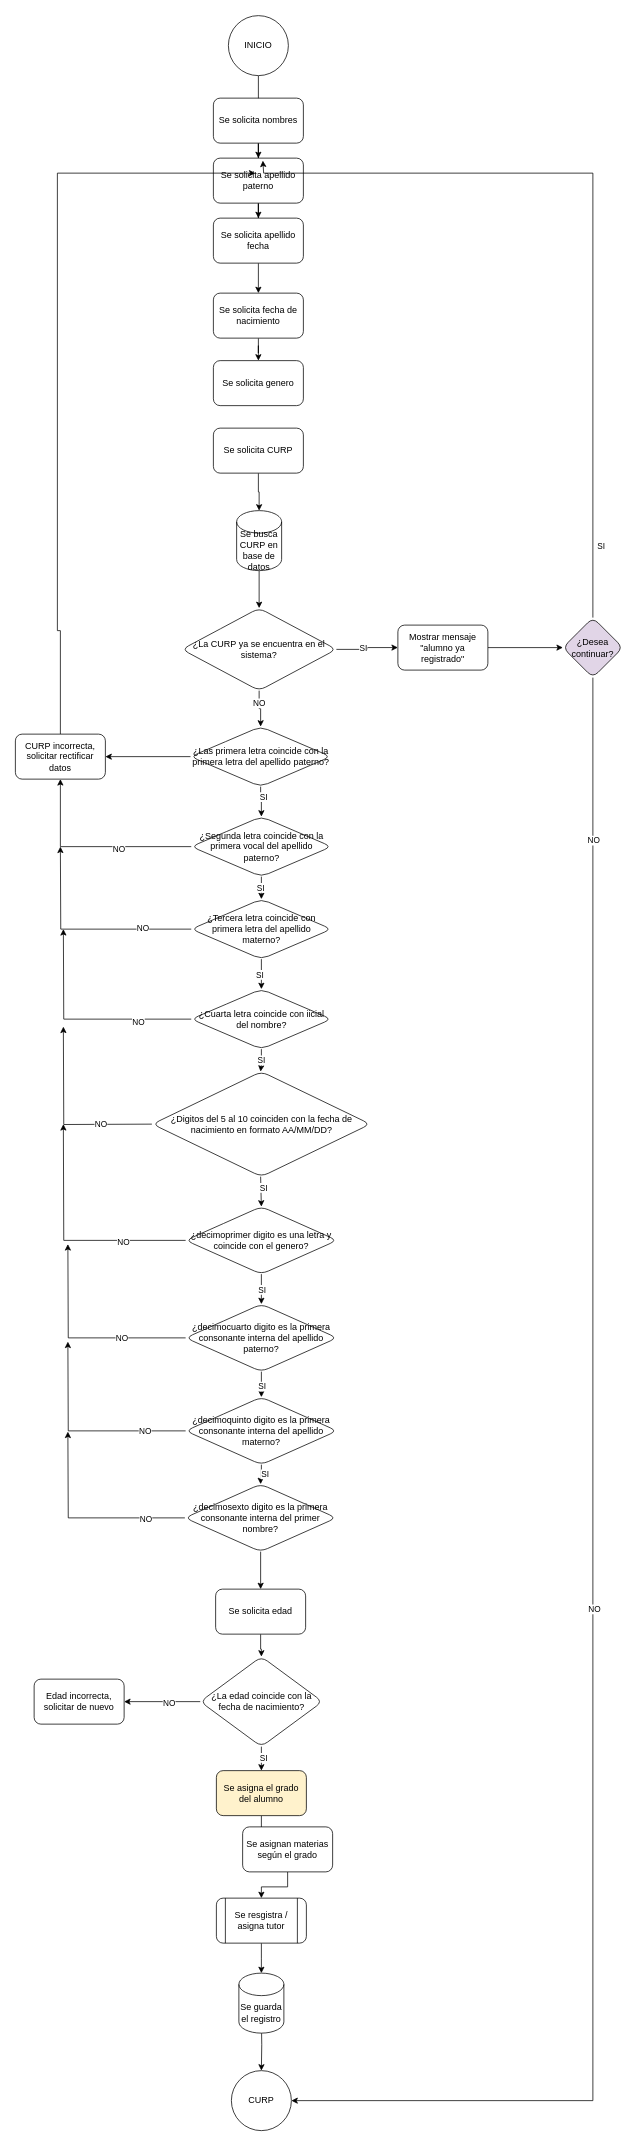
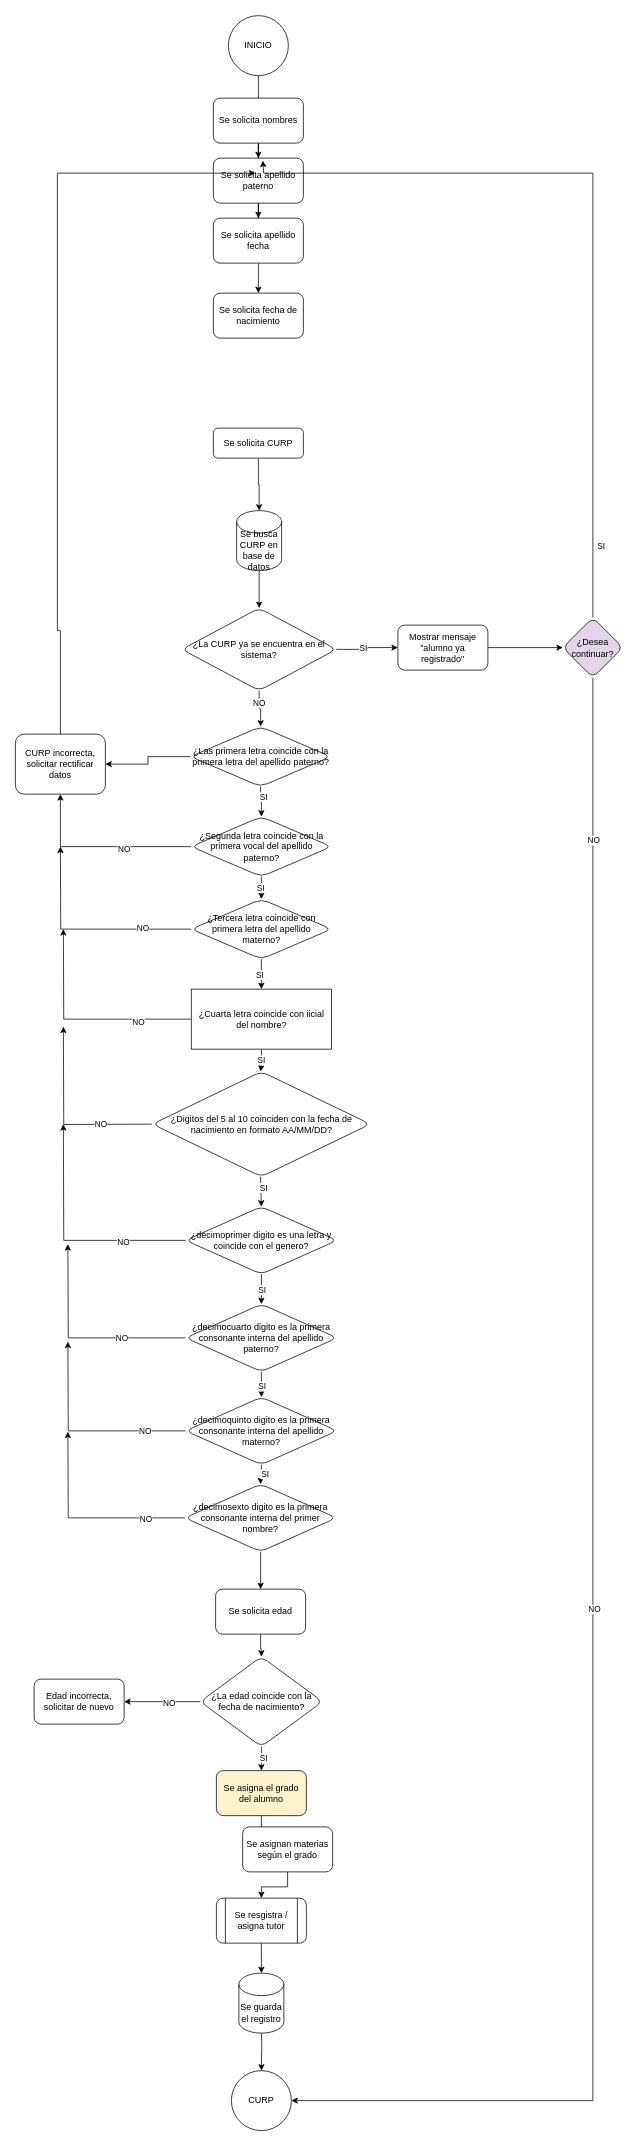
(258, 352) -> none
(258, 383) -> none
(258, 450) -> (258, 443)
(60, 756) -> (60, 764)
(261, 1019) -> (261, 1019)
